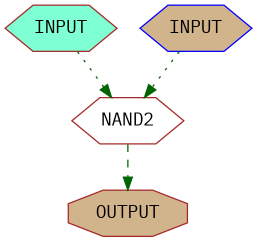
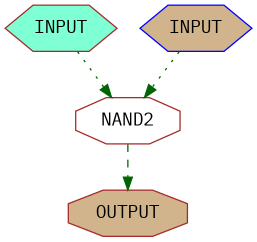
(128, 121) -> (128, 121)
